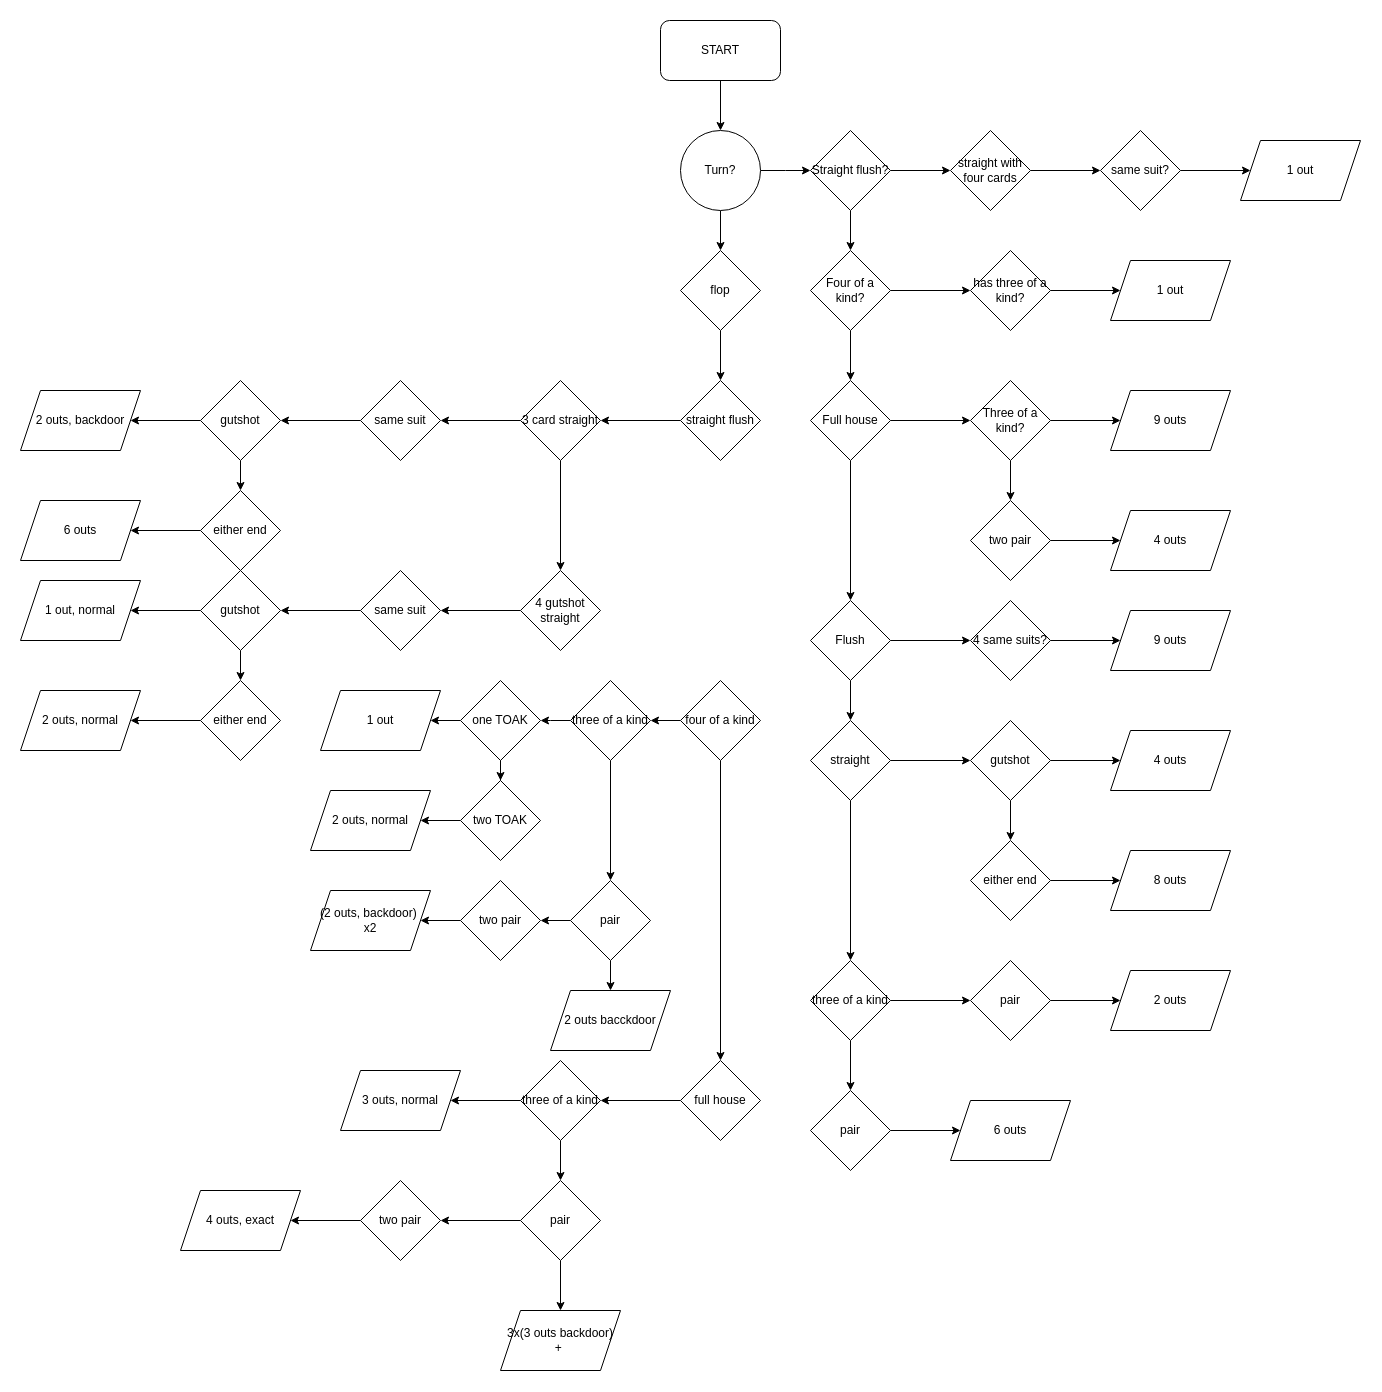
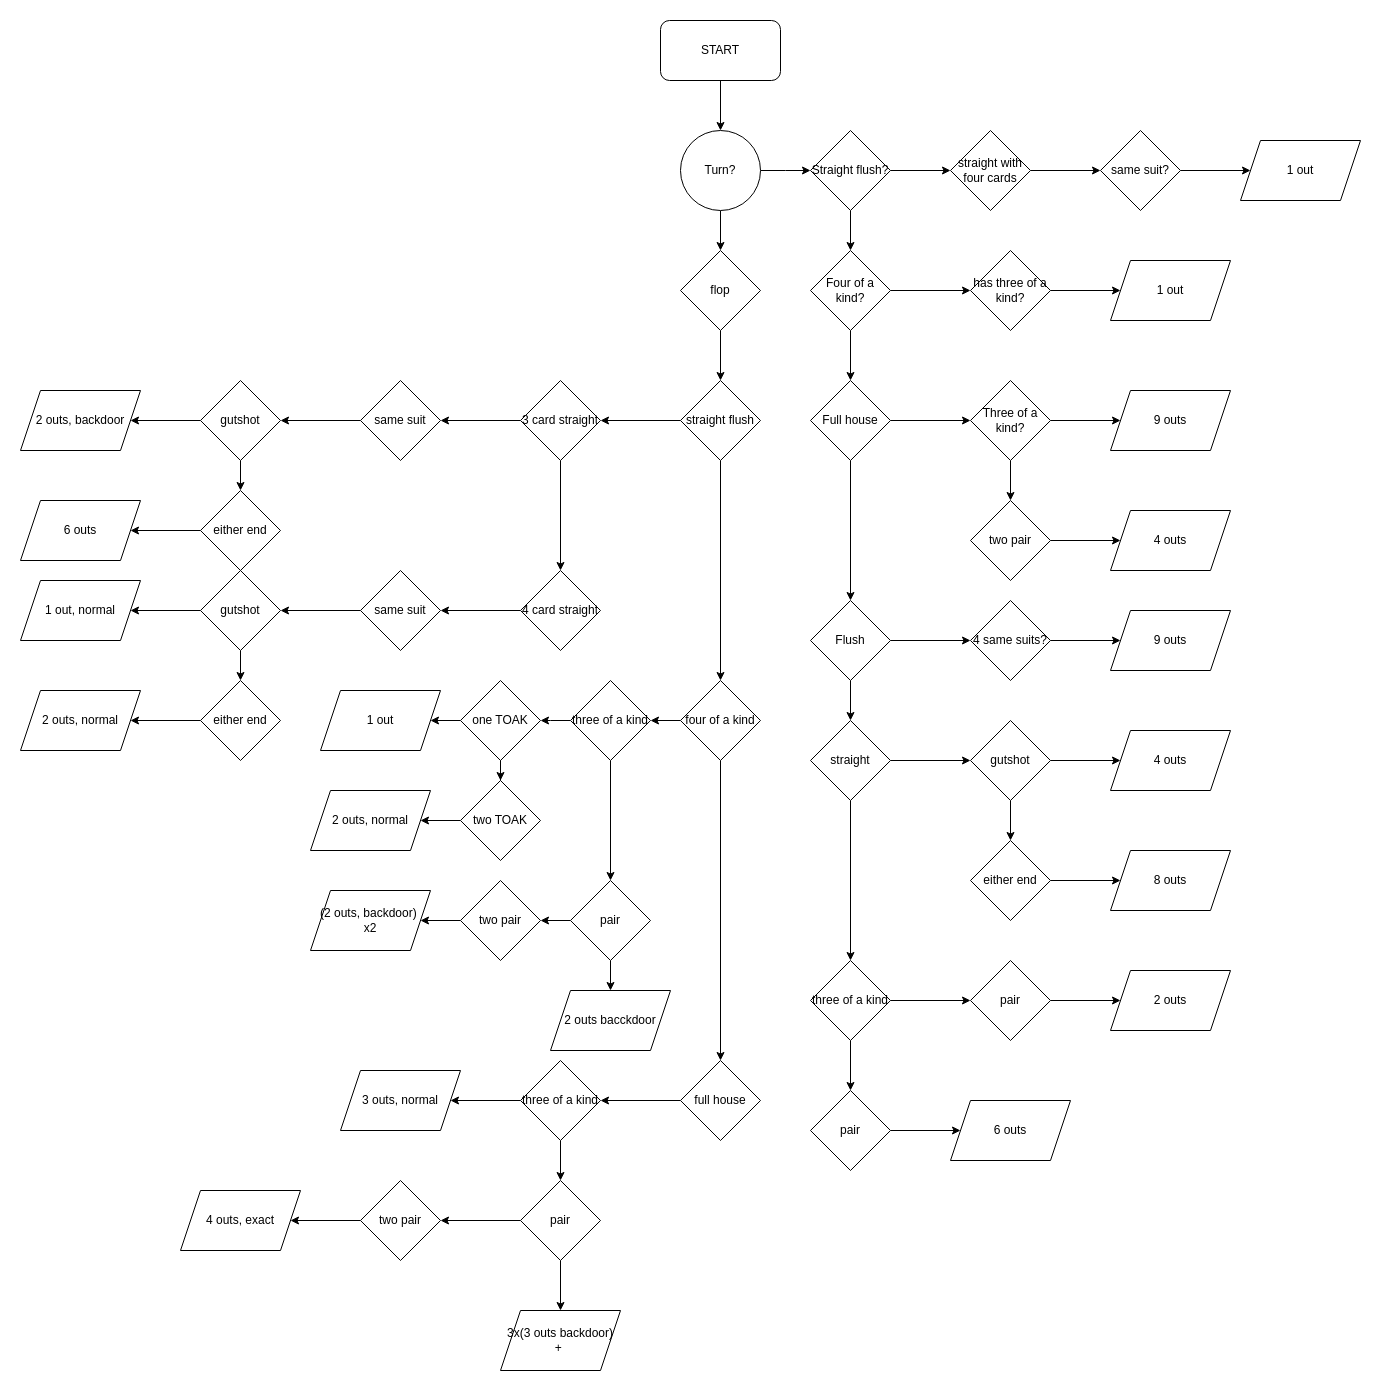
none -> (721, 567)
(561, 611) -> (561, 611)
